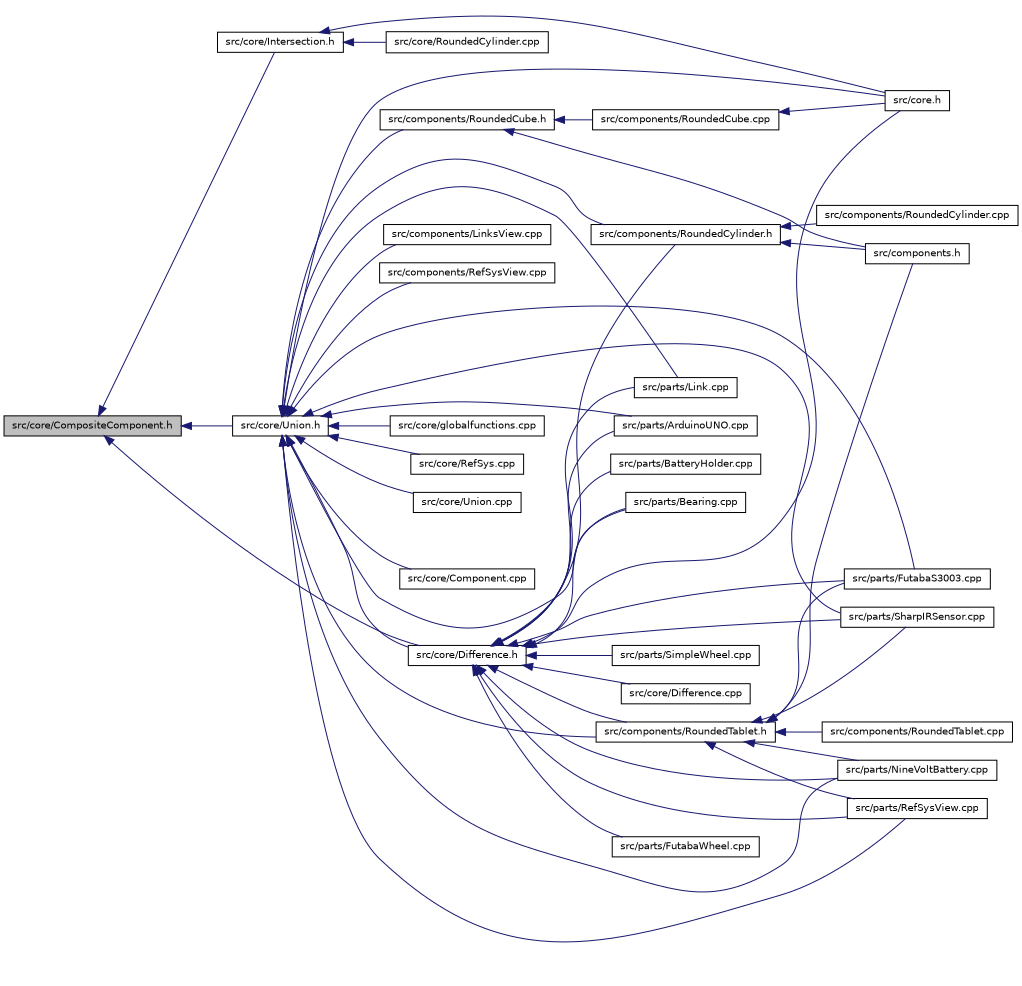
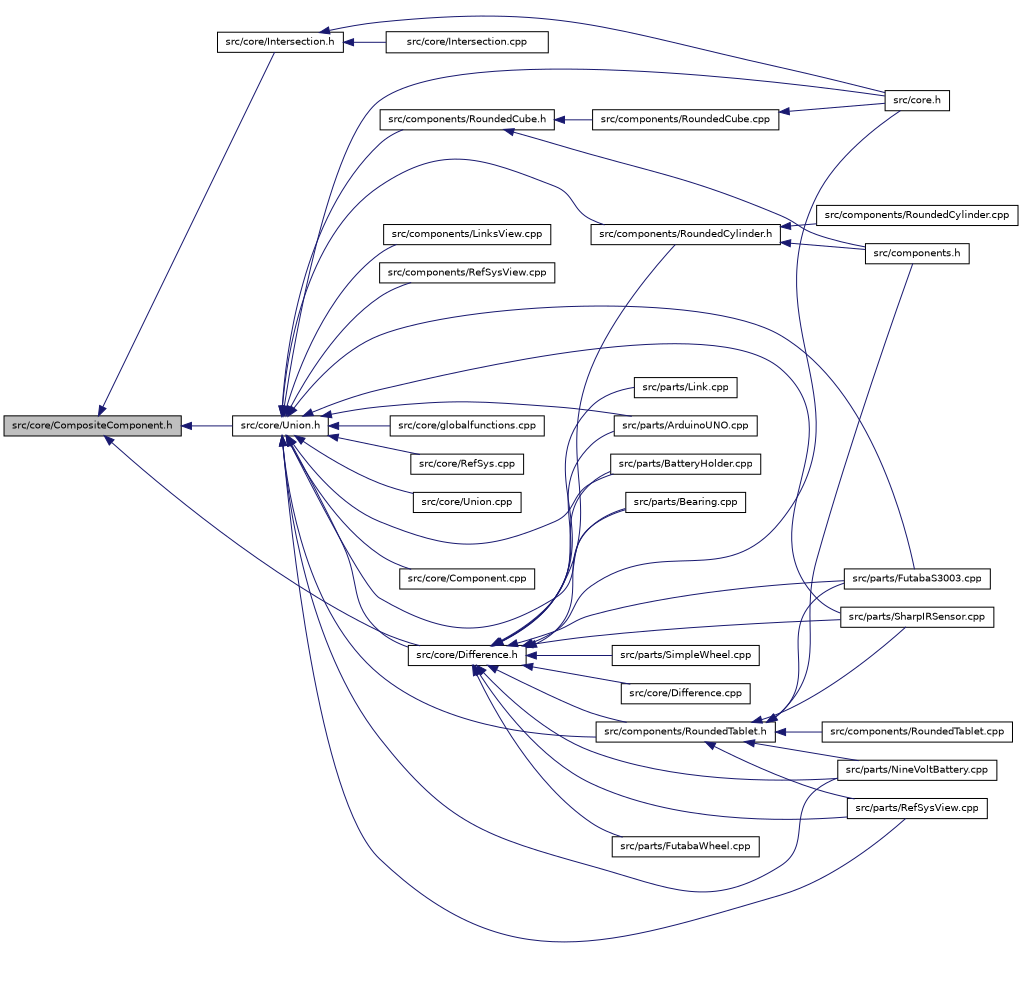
(467, 42) -> (467, 42)
(459, 187) -> (448, 543)
